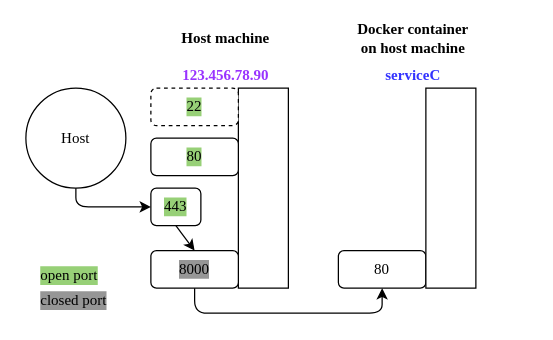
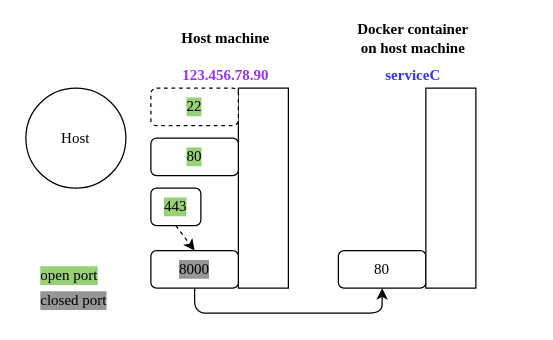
(104, 207) -> none
(182, 235) -> (182, 235)
